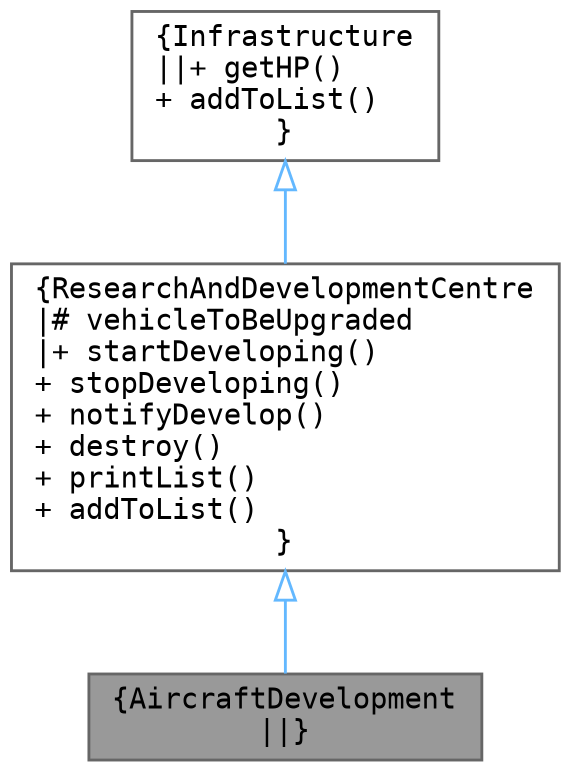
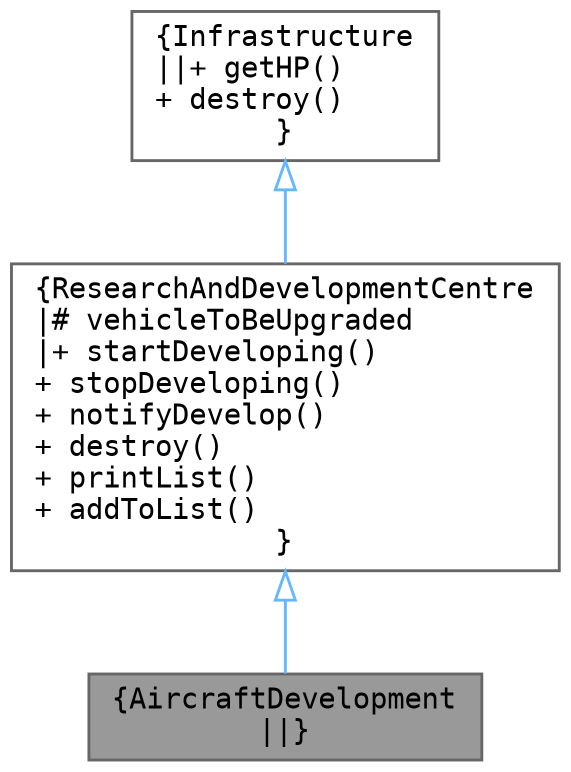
(285, 86) -> (285, 86)
